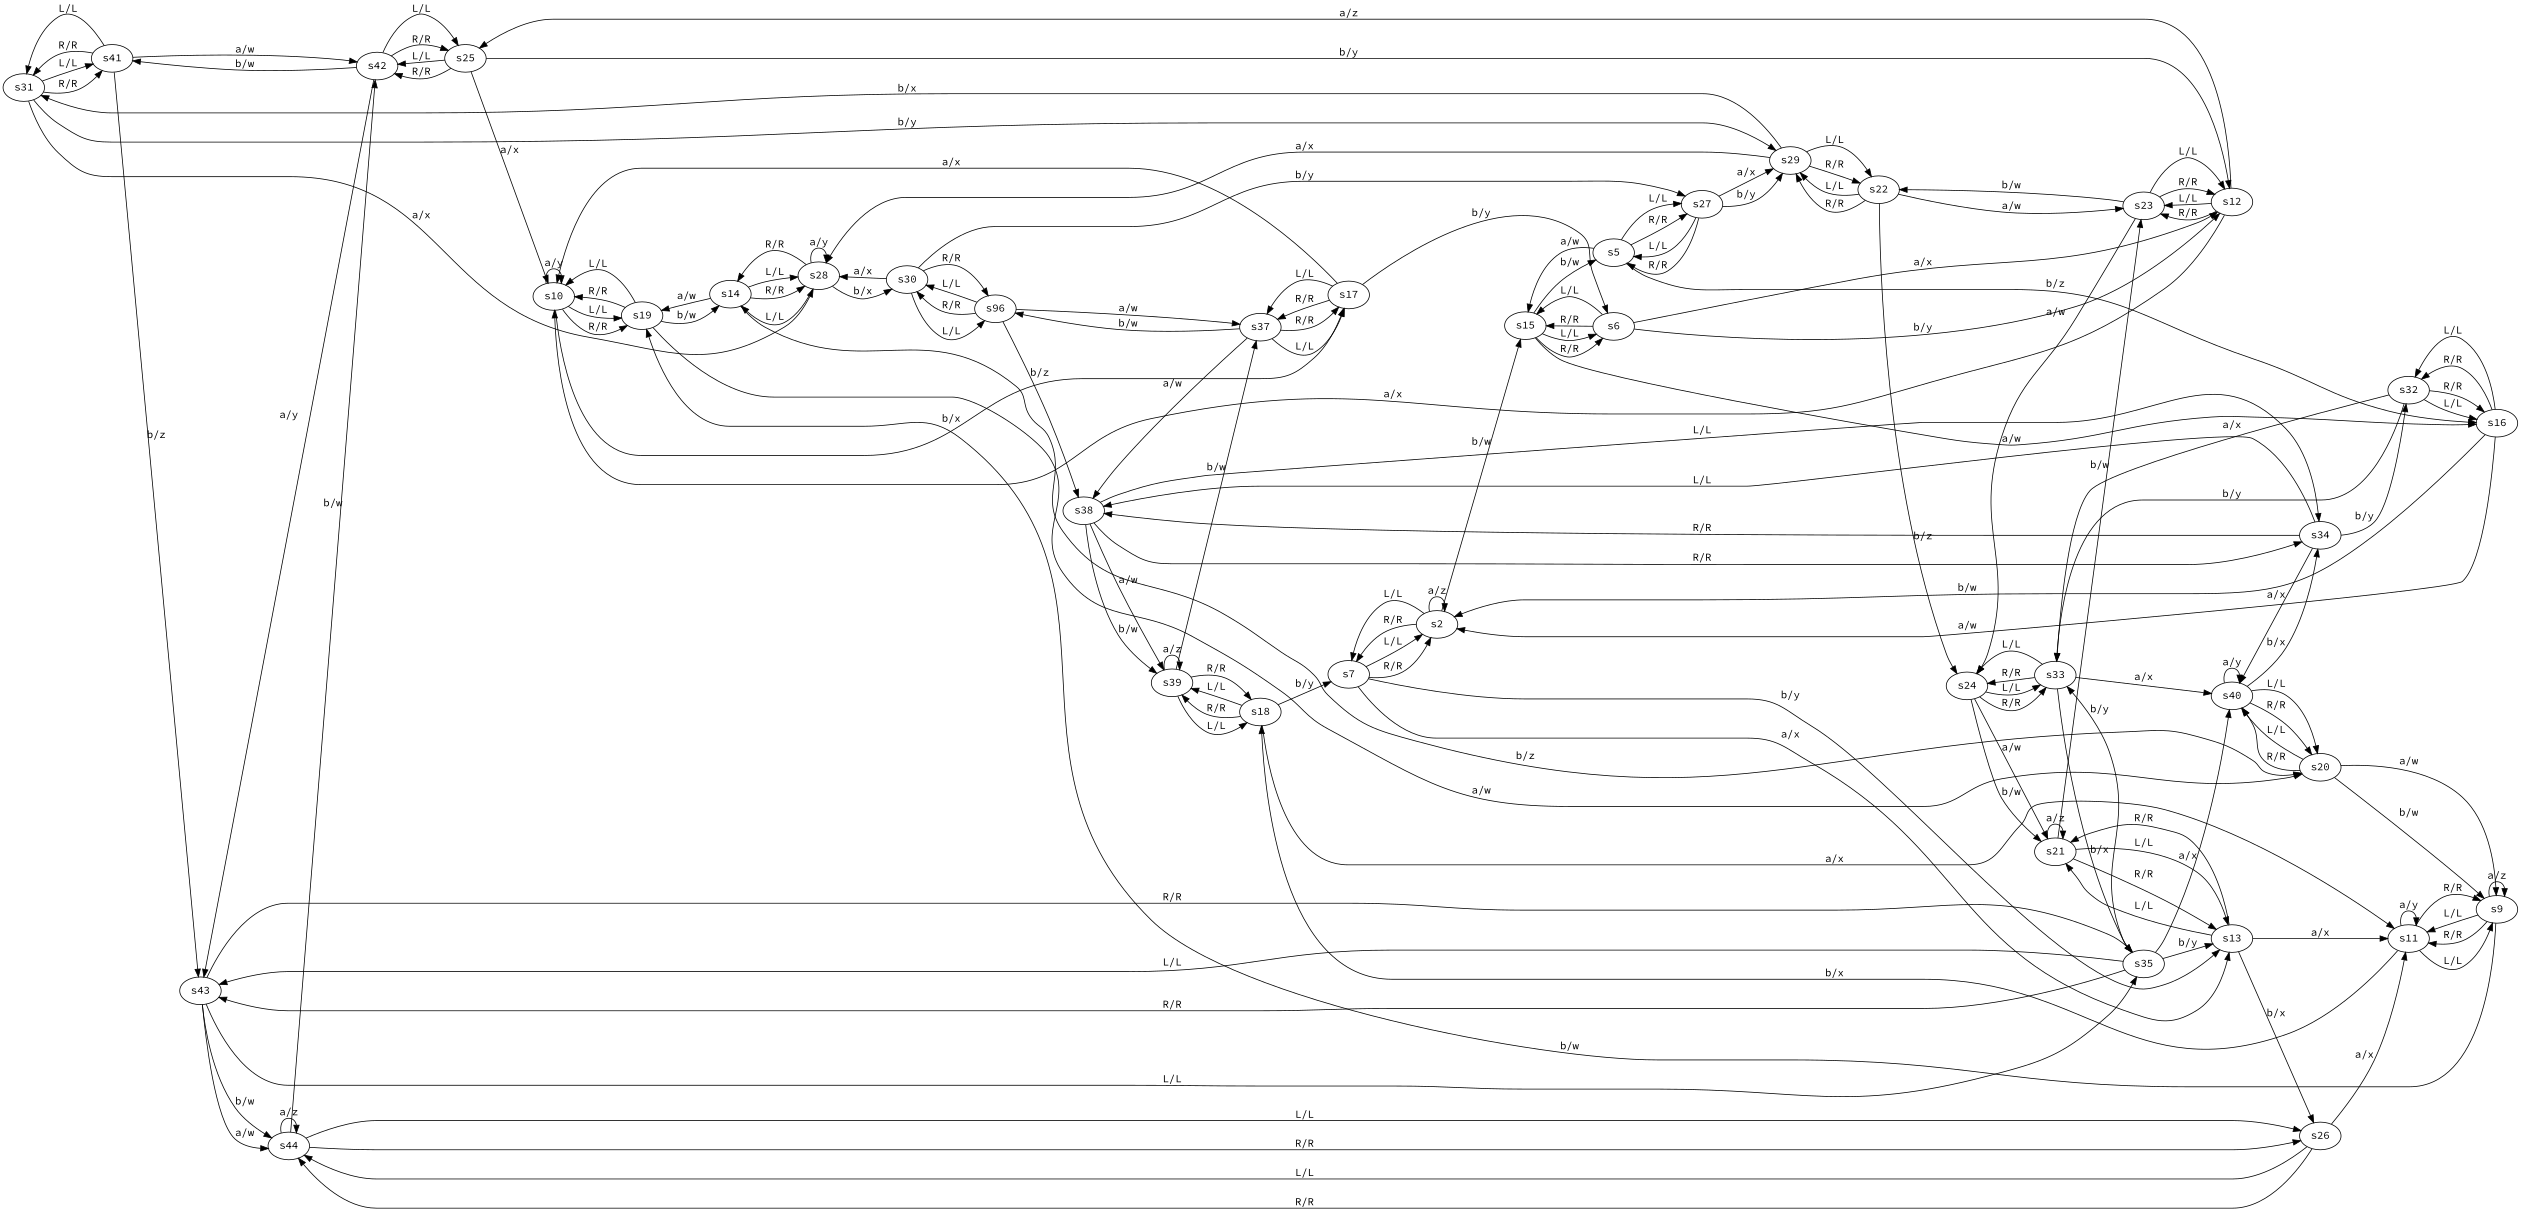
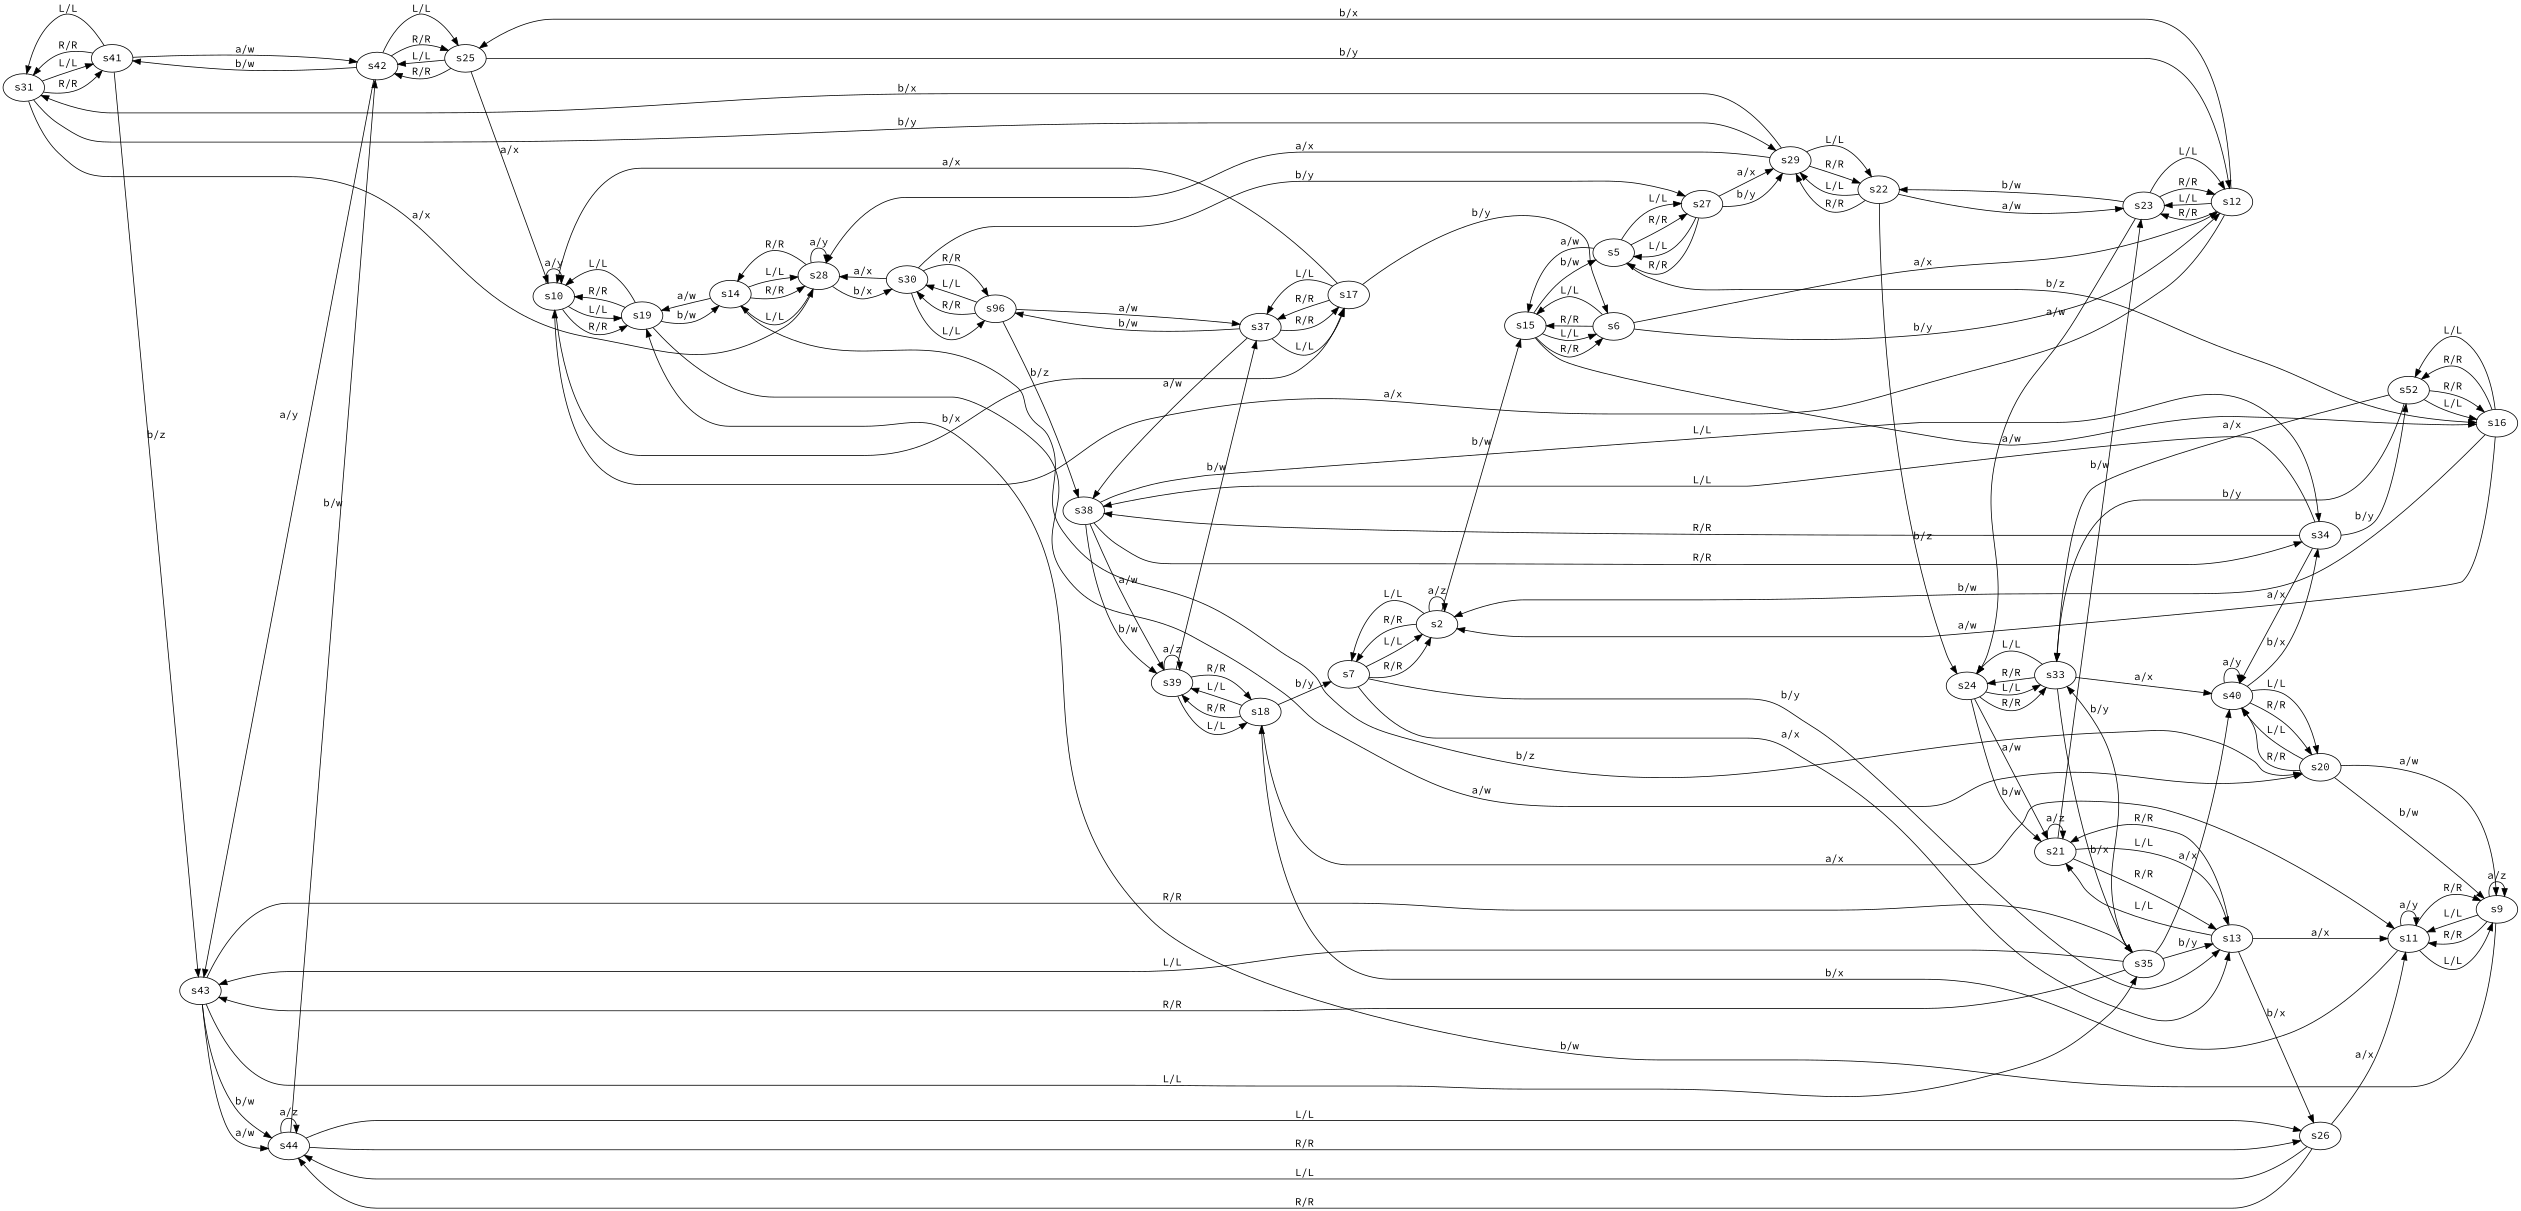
(1349, 13) -> (1349, 13)
(2409, 390) -> (2409, 390)
